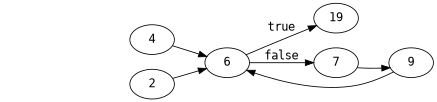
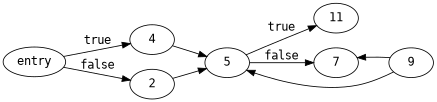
(336, 18) -> (336, 18)
none -> (34, 62)
(227, 63) -> (227, 63)
(369, 68) -> (378, 57)
